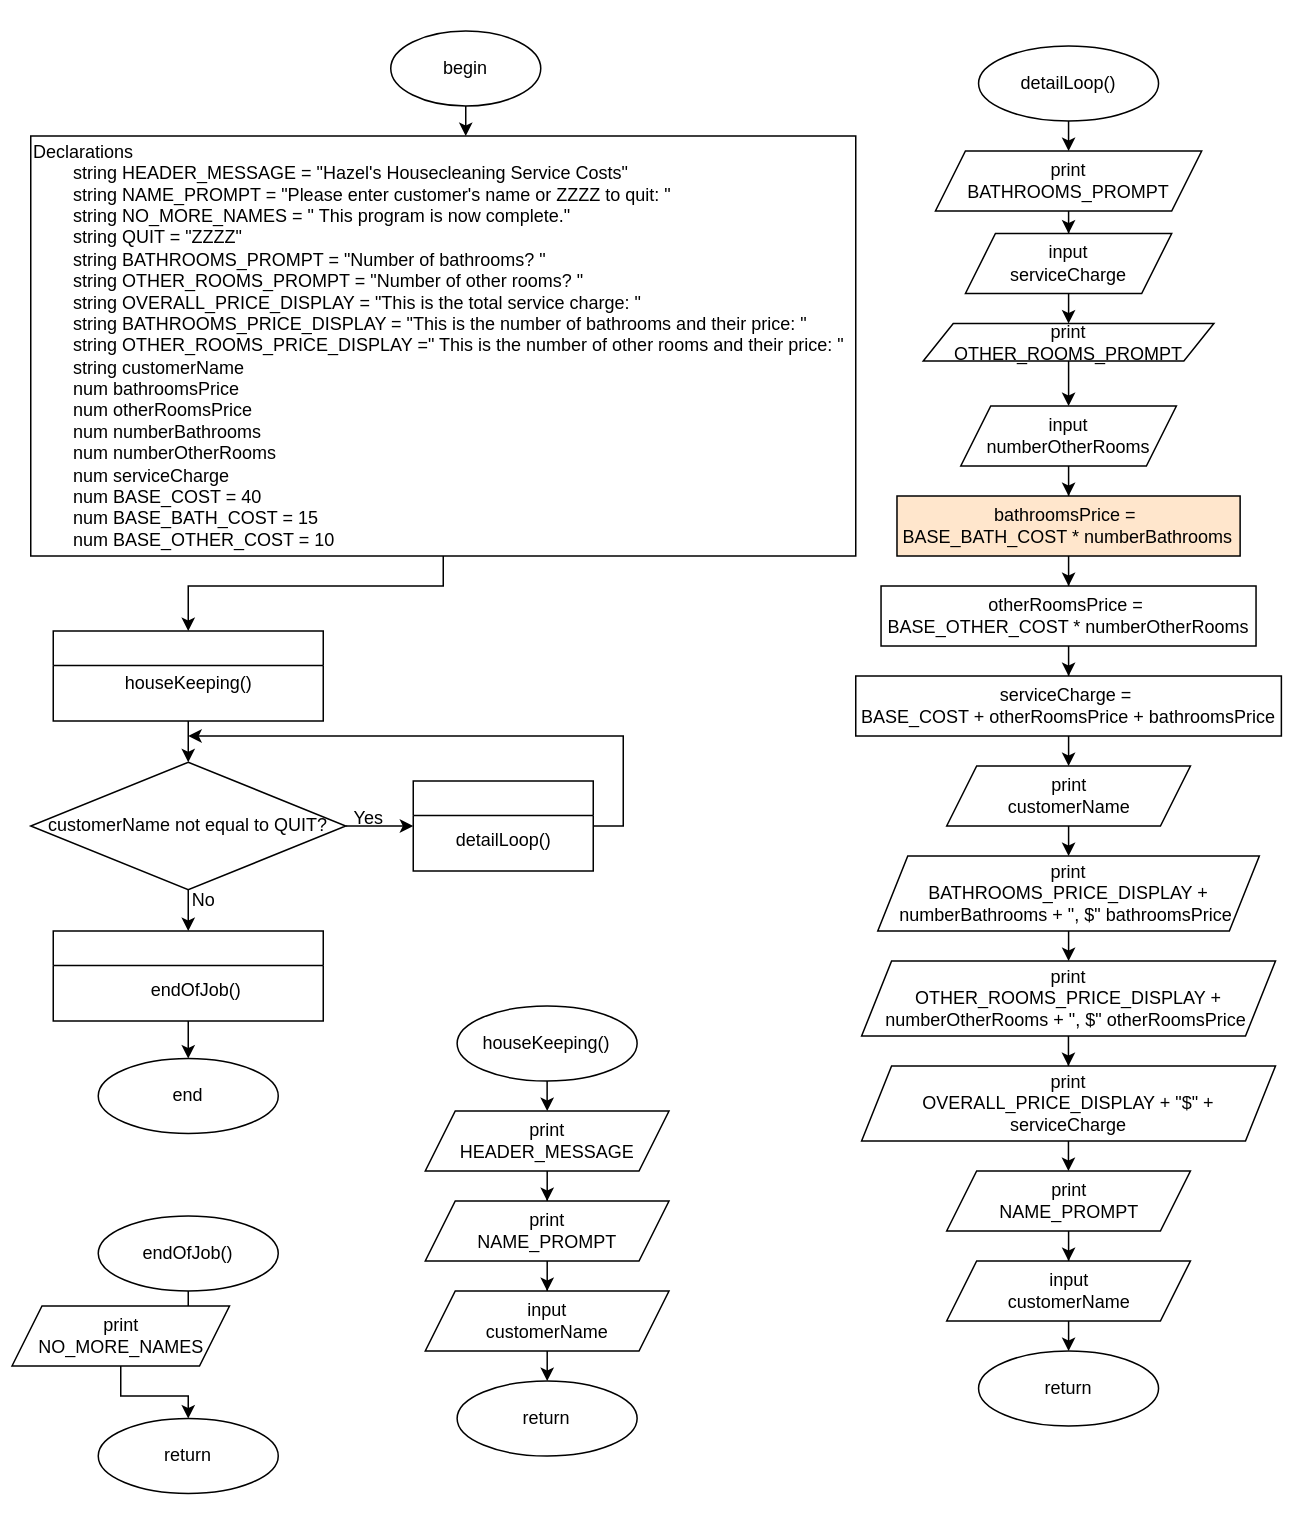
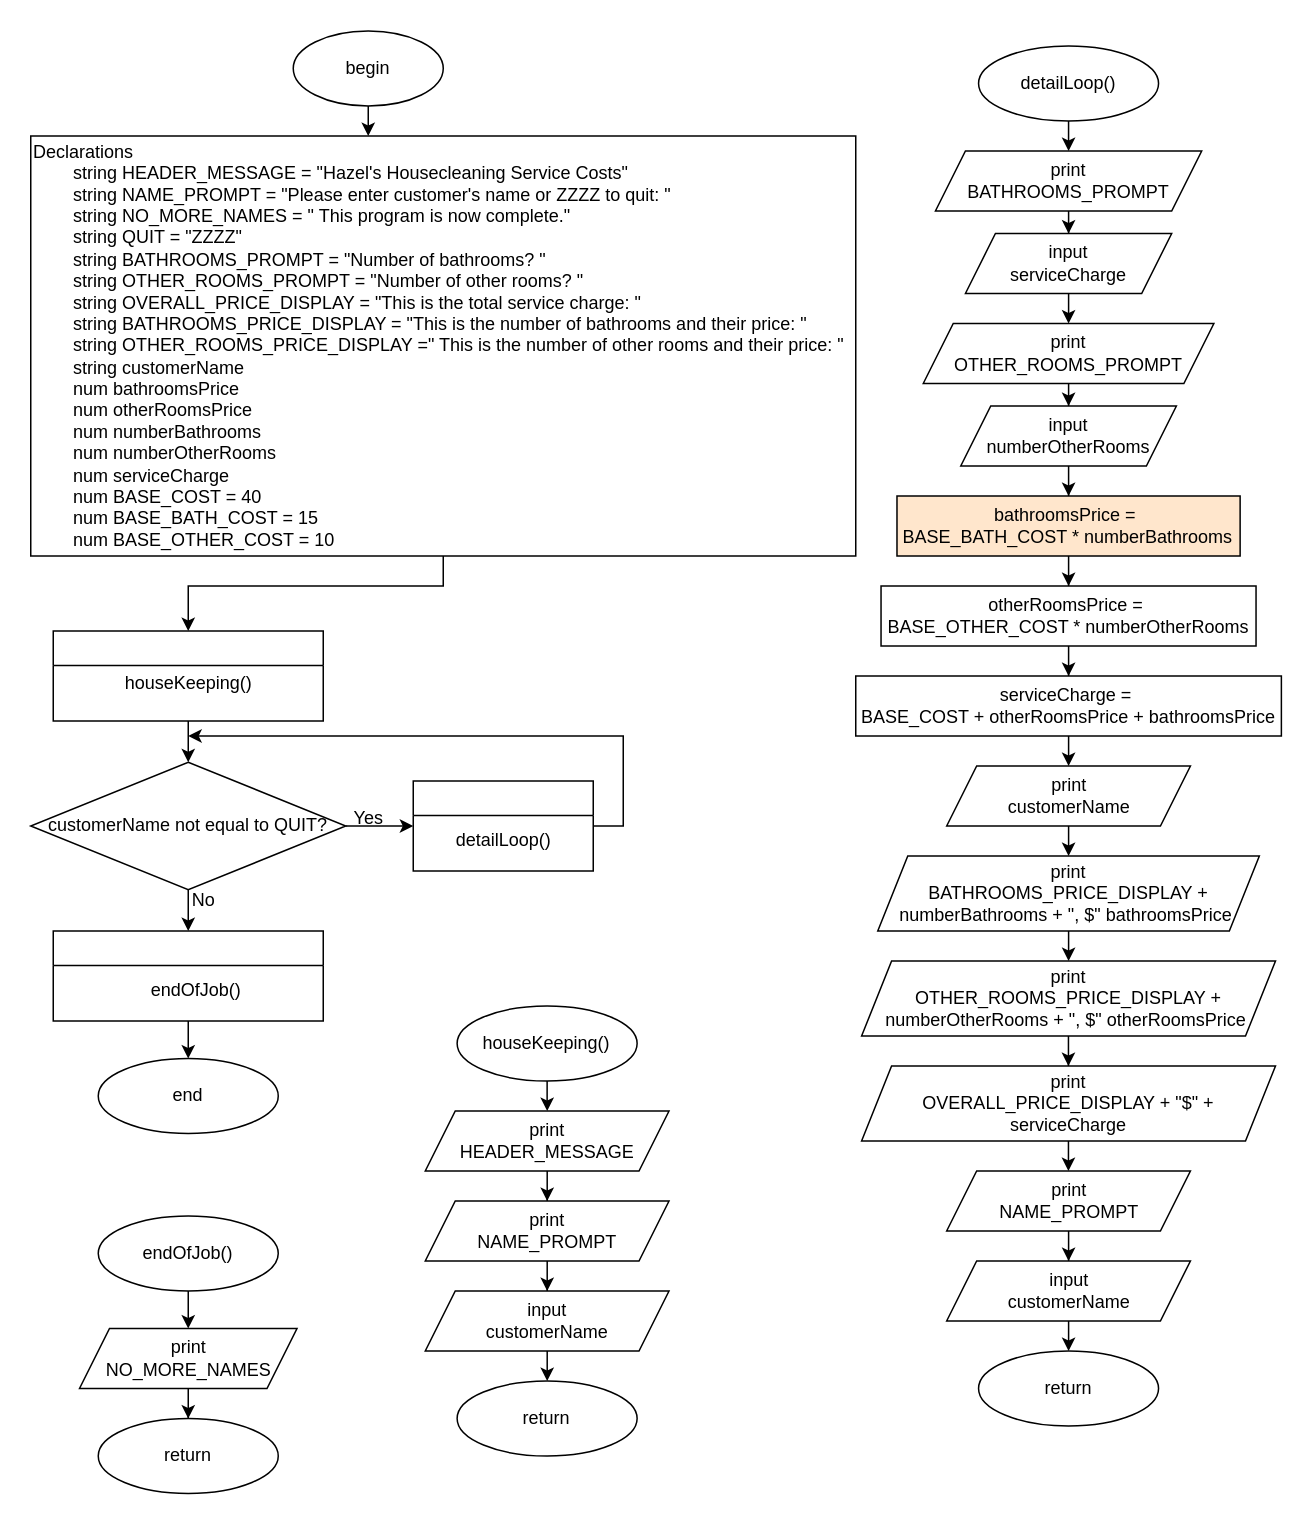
(466, 68) -> (368, 68)
(1069, 342) -> (1069, 353)
(121, 1336) -> (188, 1358)
